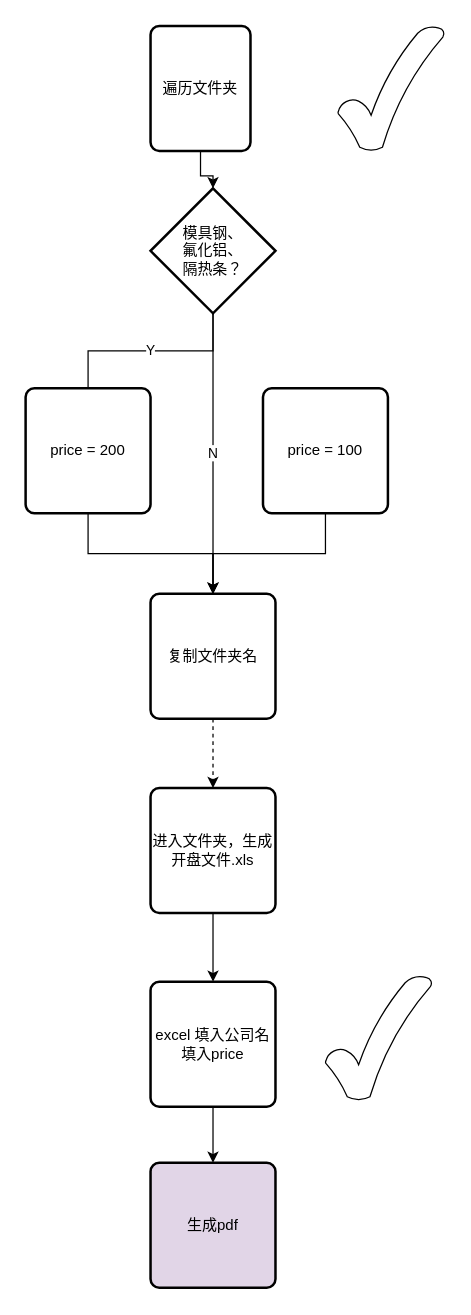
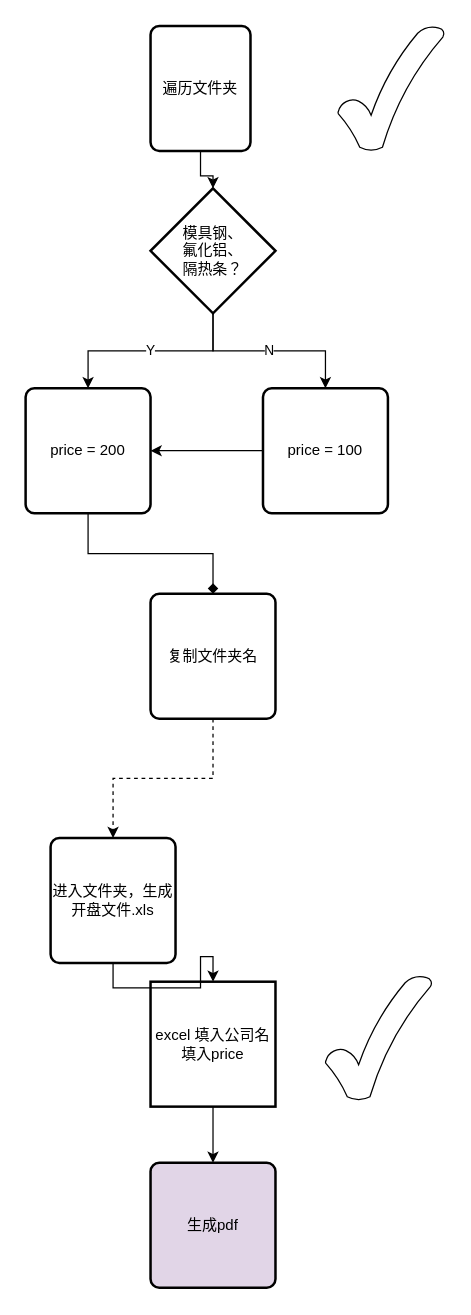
(88, 381) -> (88, 378)
(213, 452) -> (284, 351)
(291, 554) -> (211, 451)
(213, 586) -> (210, 554)
(213, 851) -> (113, 901)
(213, 1044) -> (213, 1044)
